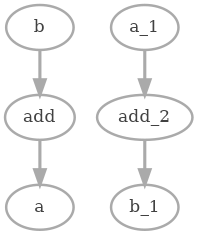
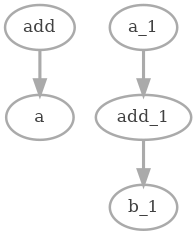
(40, 27) -> none
(145, 117) -> (144, 117)
